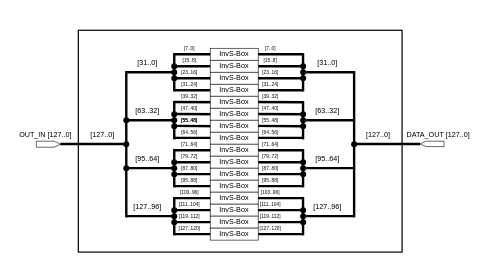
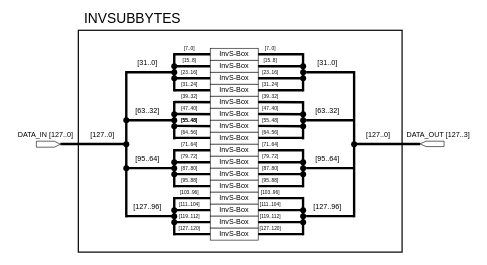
none -> (132, 18)
(46, 135) -> (46, 135)
(439, 135) -> (439, 135)
